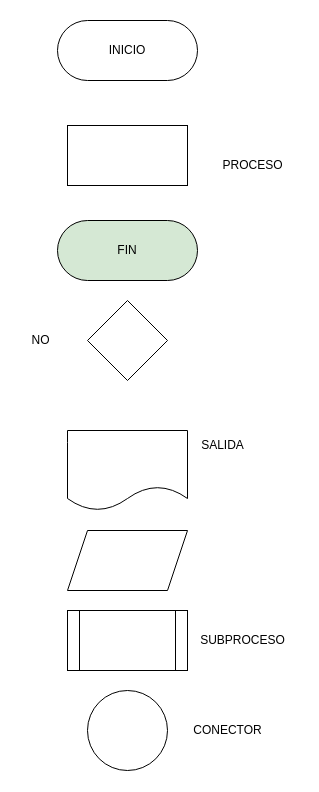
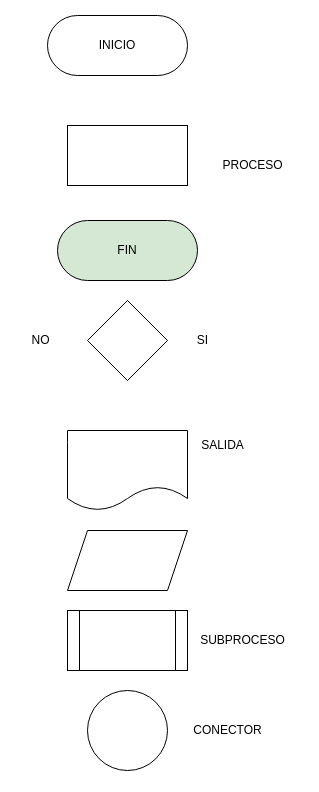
(128, 51) -> (118, 46)
none -> (203, 341)
